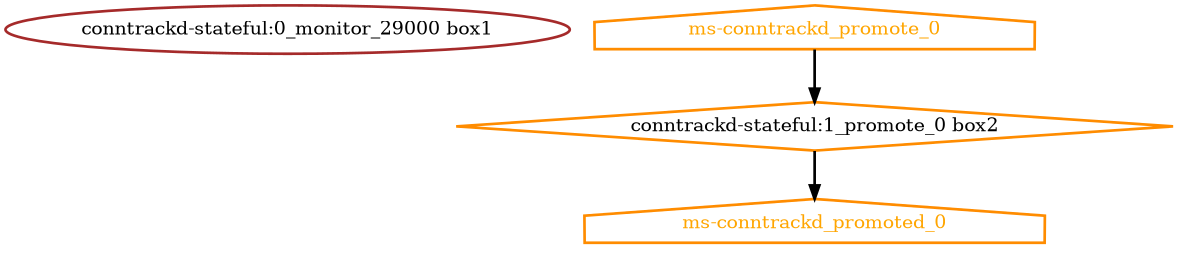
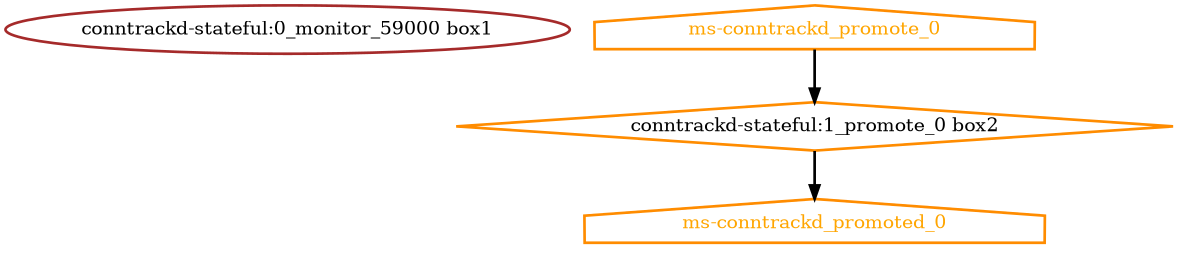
(288, 30) -> (288, 30)
